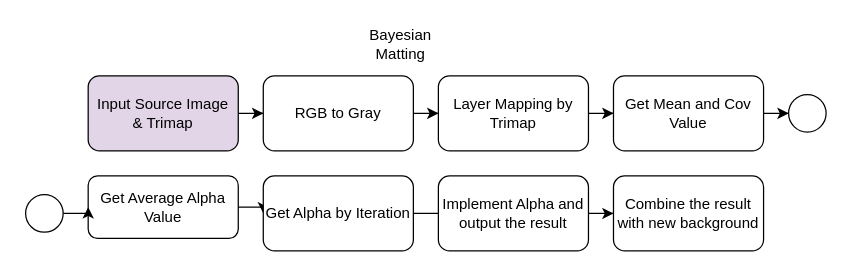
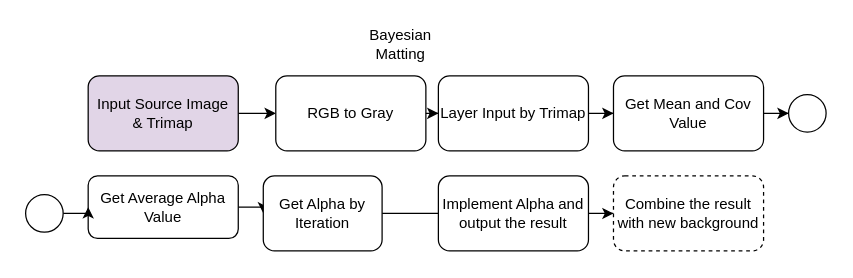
(338, 113) -> (351, 113)
(513, 113) -> (513, 113)
(338, 213) -> (323, 213)
(688, 213) -> (688, 213)
